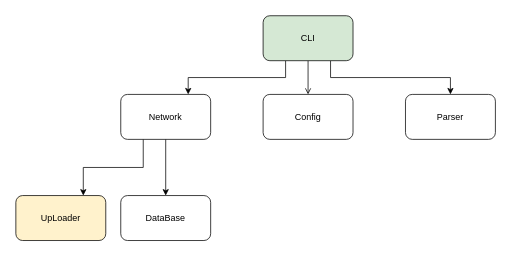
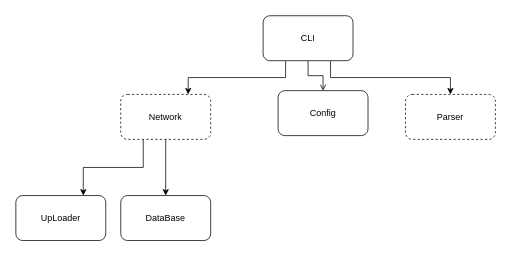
(308, 38) -> (308, 38)
(165, 117) -> (165, 117)
(308, 117) -> (323, 113)
(450, 117) -> (450, 117)
(60, 218) -> (60, 218)
